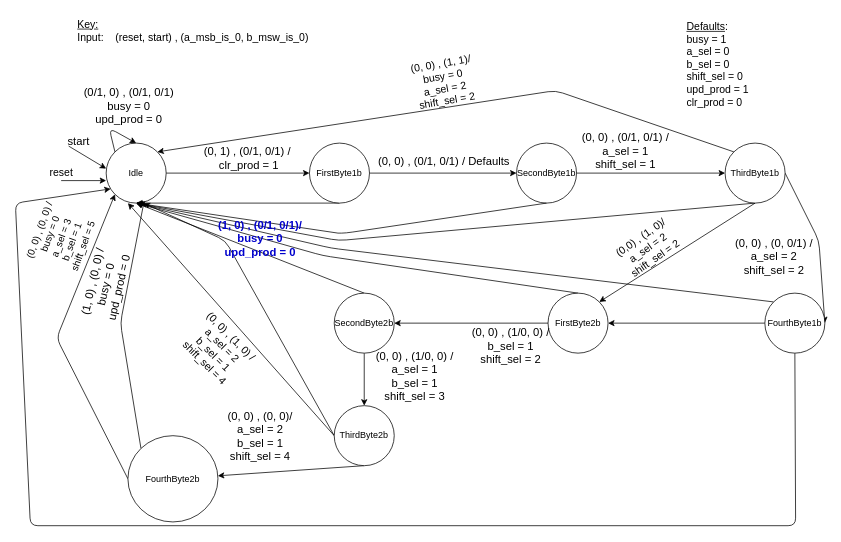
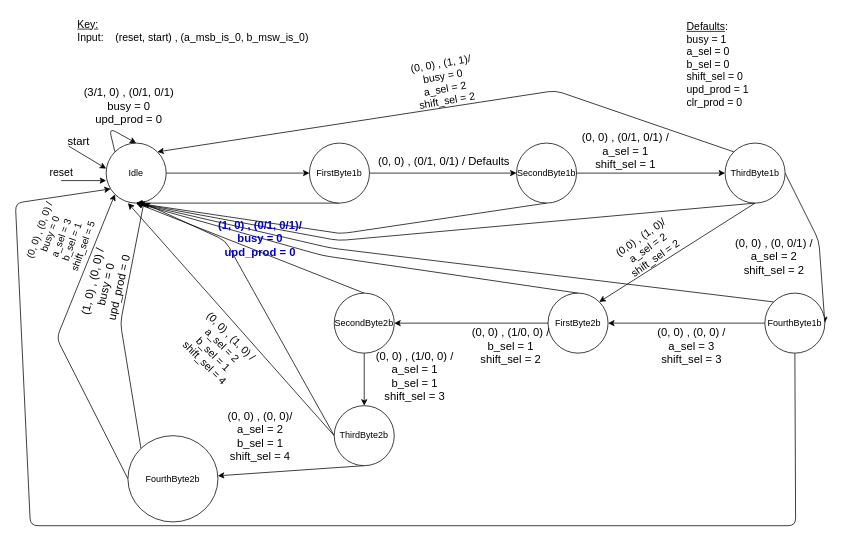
(129, 105) -> (129, 105)
(249, 158) -> none
none -> (691, 345)
